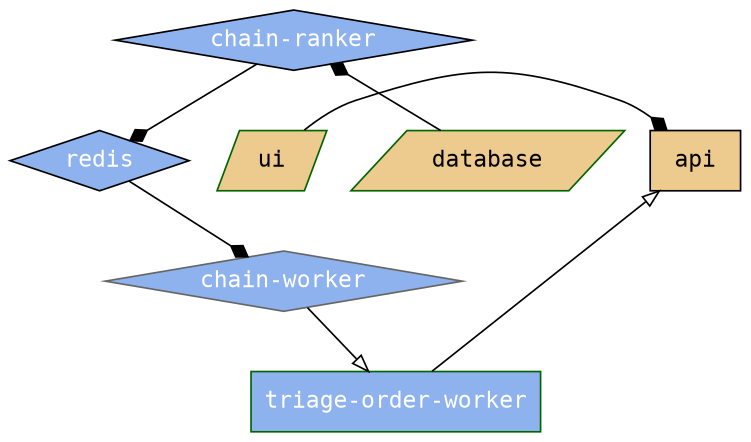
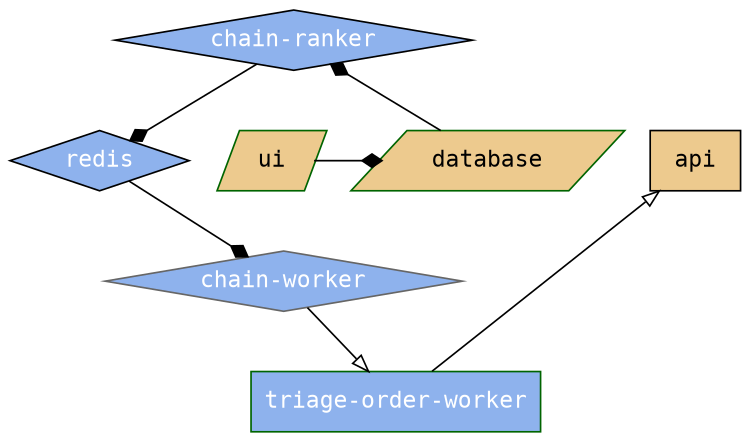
(476, 73) -> (338, 161)
